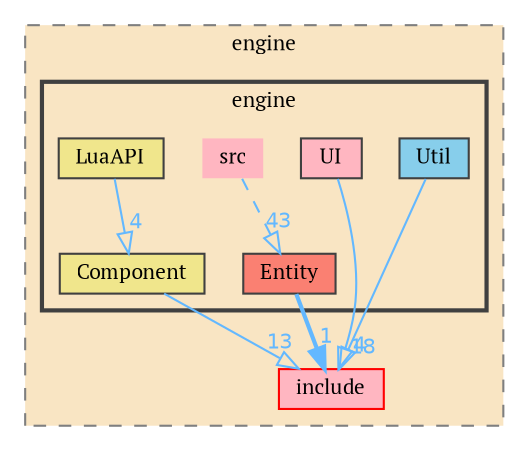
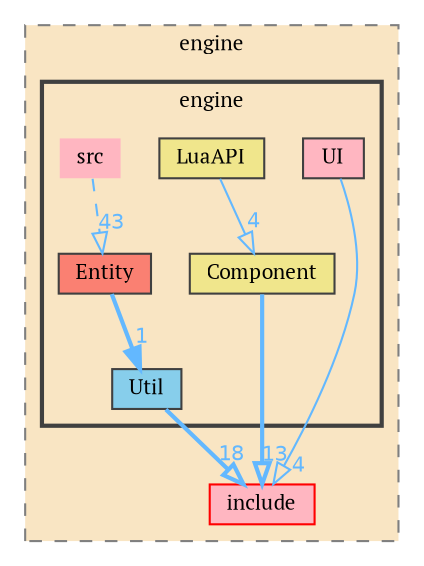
(387, 264) -> (197, 439)
(307, 323) -> (122, 322)
(222, 326) -> (262, 379)
